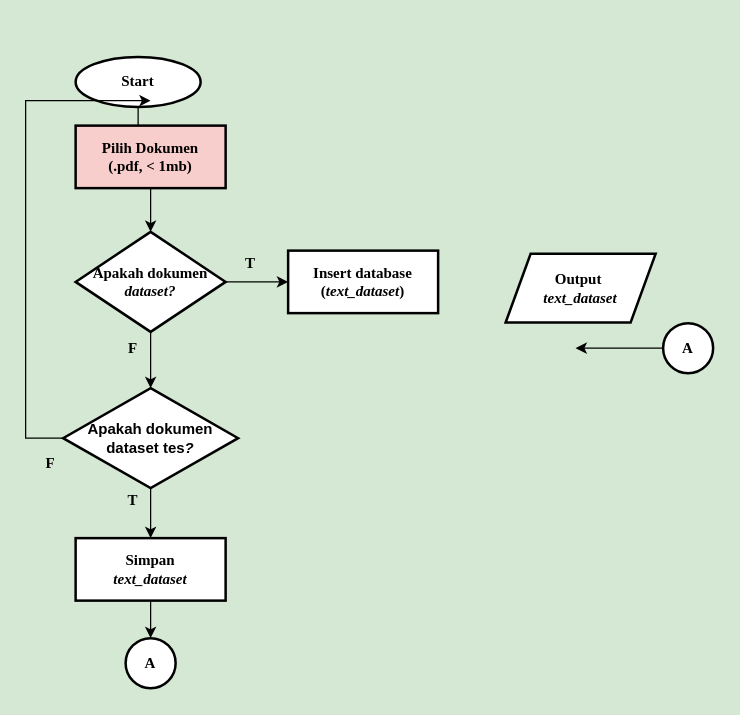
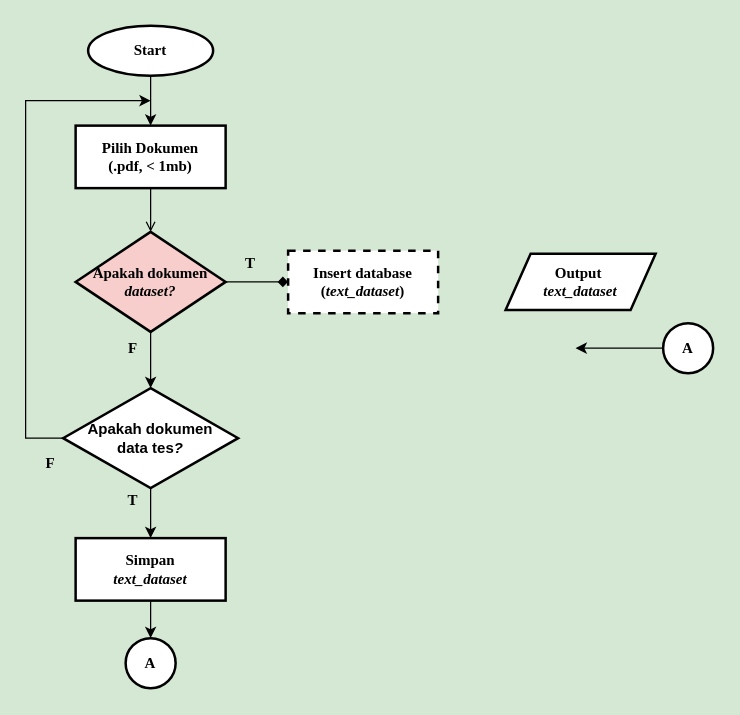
(138, 82) -> (151, 51)
(151, 157) -> (151, 157)
(151, 222) -> (151, 224)
(151, 282) -> (151, 282)
(278, 282) -> (277, 282)
(363, 282) -> (363, 282)
(581, 288) -> (581, 282)
(151, 438) -> (151, 438)
